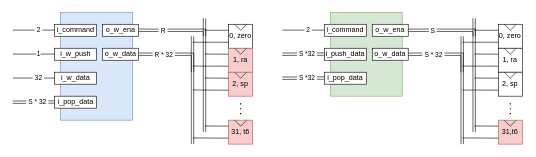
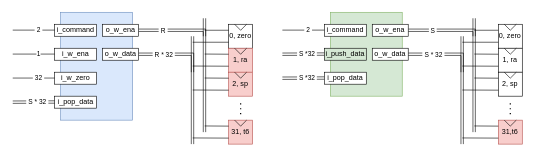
(75, 54) -> (75, 54)
(345, 54) -> (345, 54)
(75, 78) -> (75, 78)
